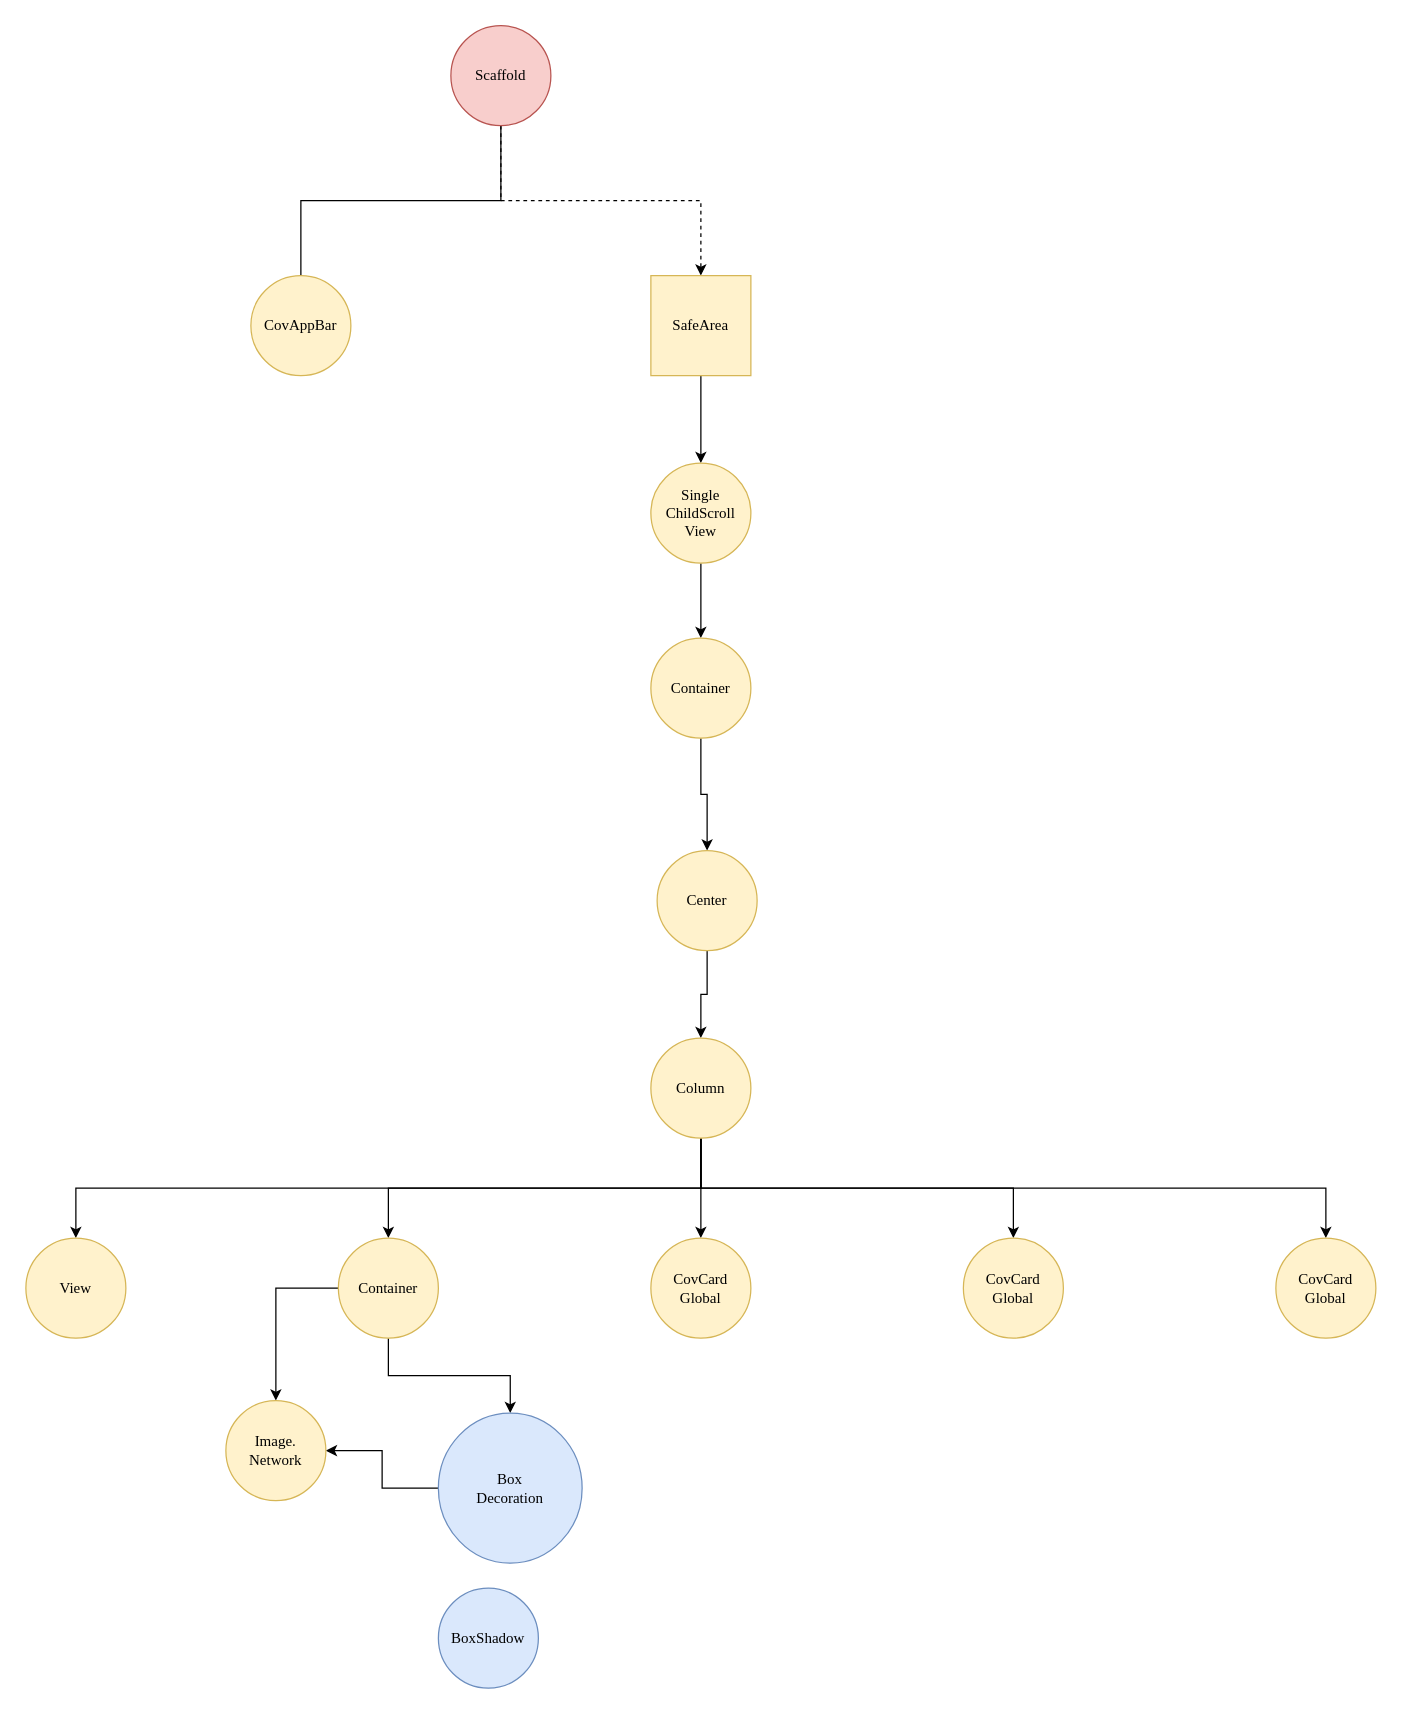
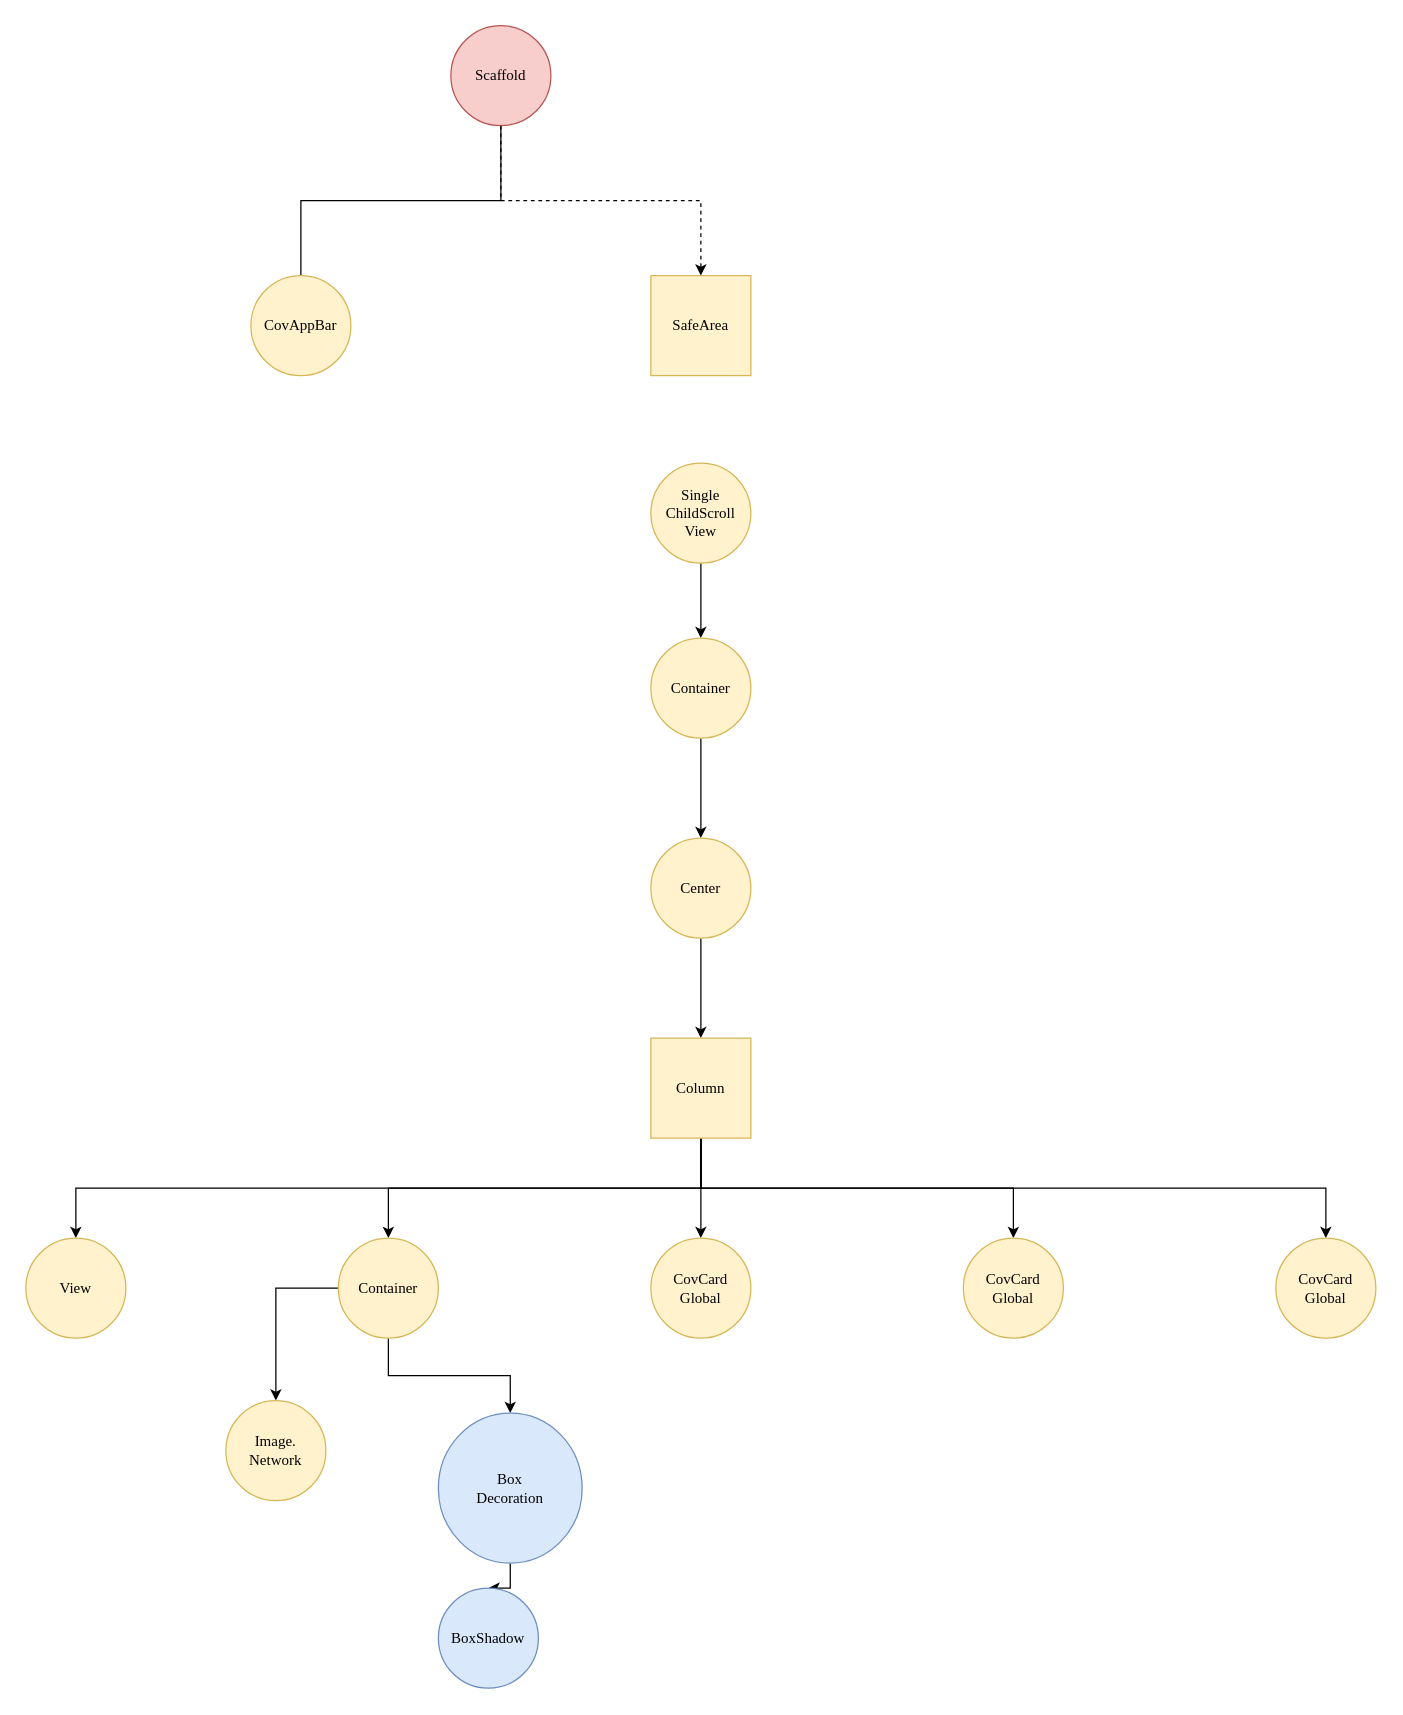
(701, 415) -> none
(707, 901) -> (701, 888)
(701, 1088) -> (701, 1088)
(382, 1474) -> (510, 1582)
